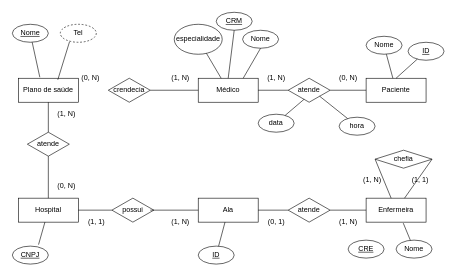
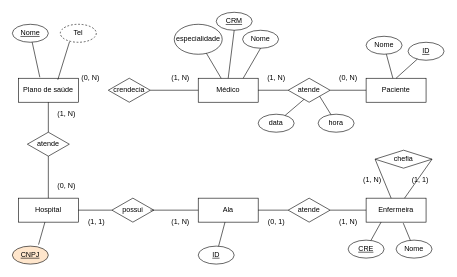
(357, 126) -> (336, 123)
none -> (376, 231)
(30, 255) -> (30, 255)
